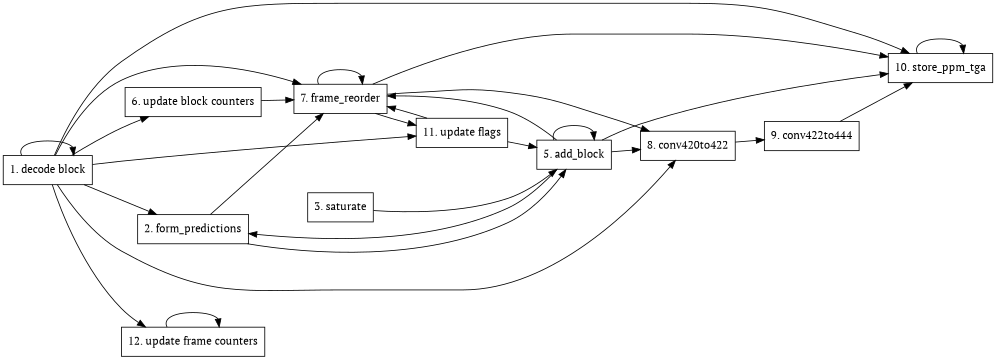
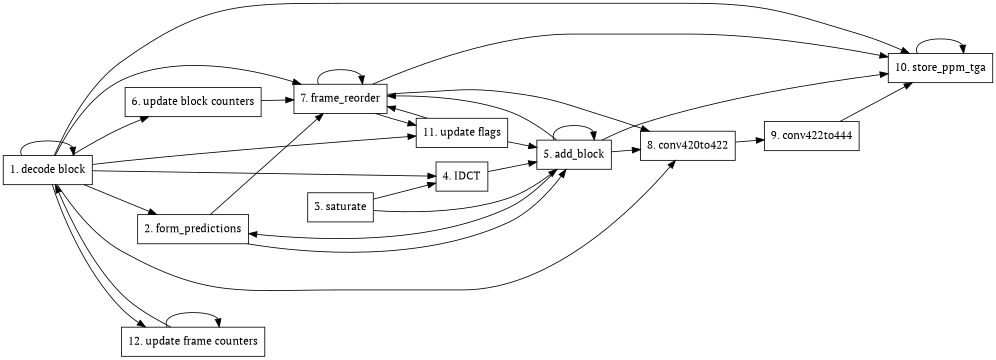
none -> (462, 177)
none -> (102, 271)
